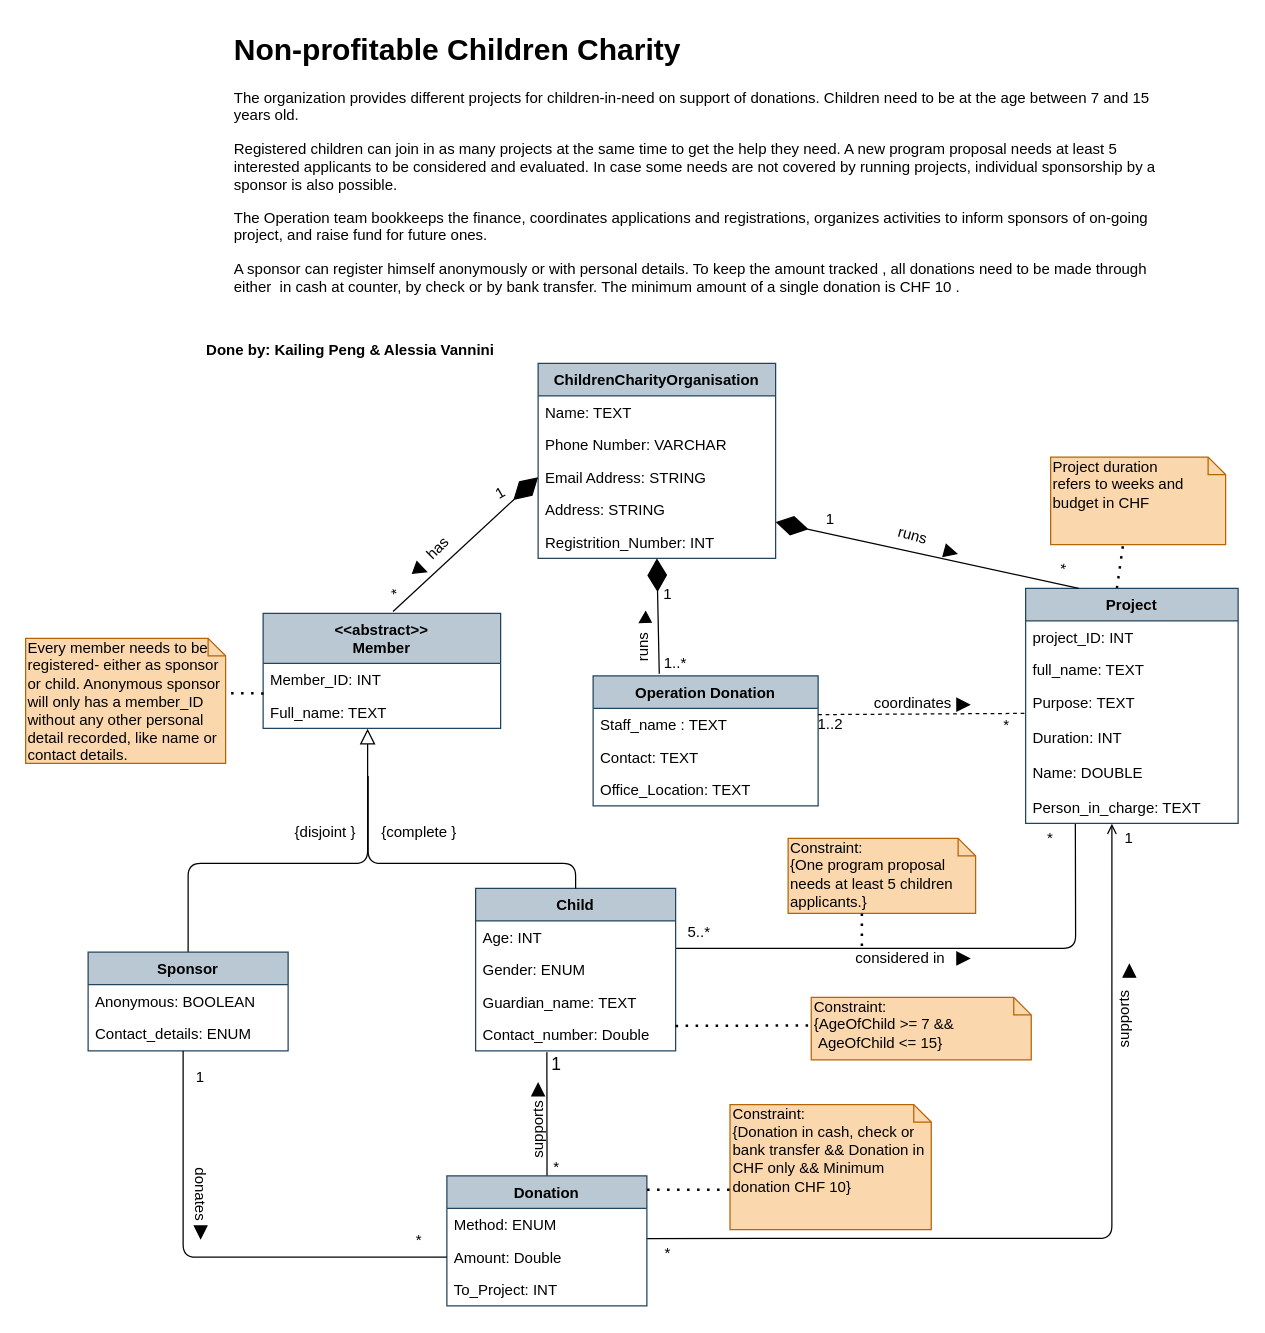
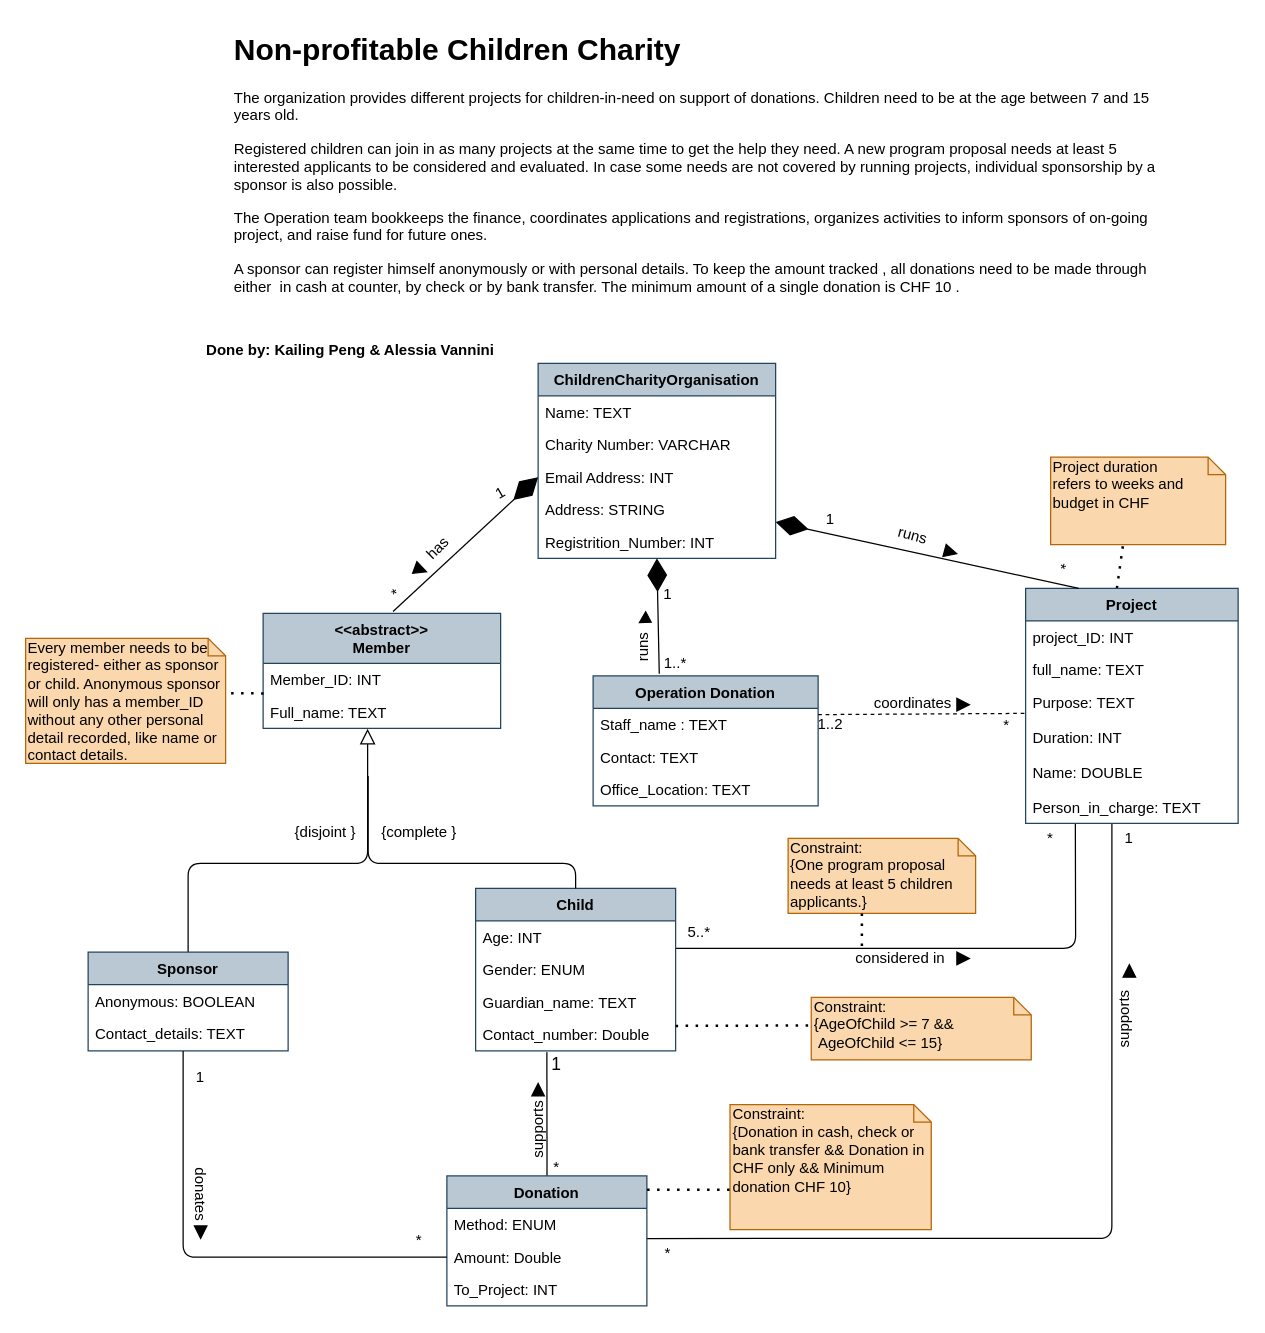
(627, 445) -> (634, 445)
(623, 478) -> (611, 478)
(1112, 830) -> (1112, 830)
(175, 1034) -> (175, 1034)
